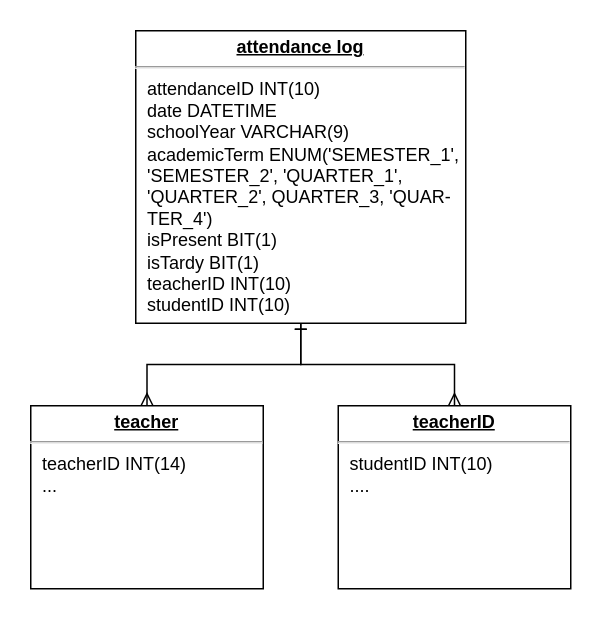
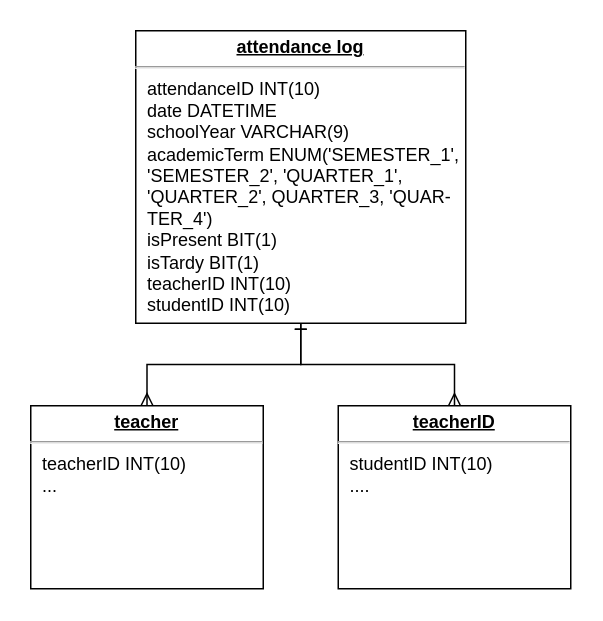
(114, 438) -> (114, 438)
